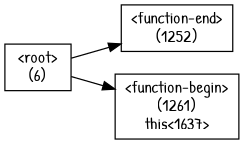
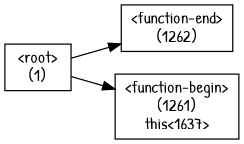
(177, 28) -> (177, 28)
(38, 67) -> (38, 67)
